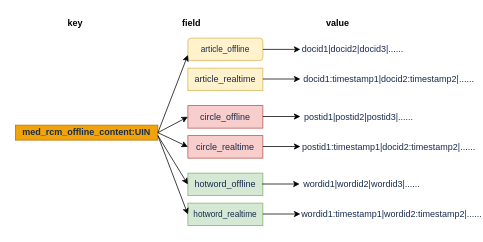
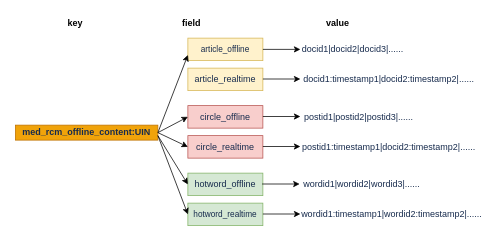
(225, 49) -> (225, 49)
